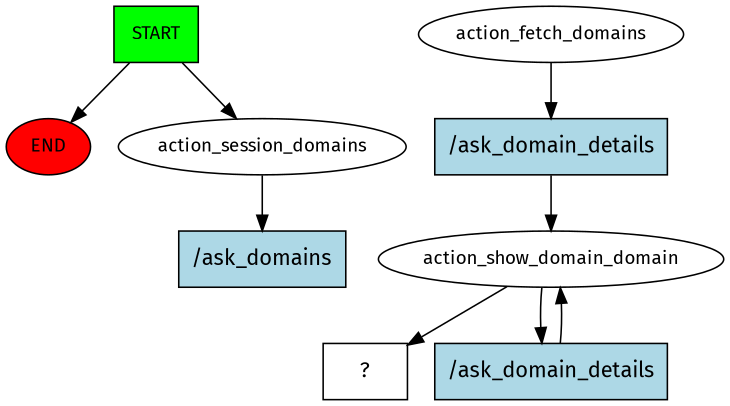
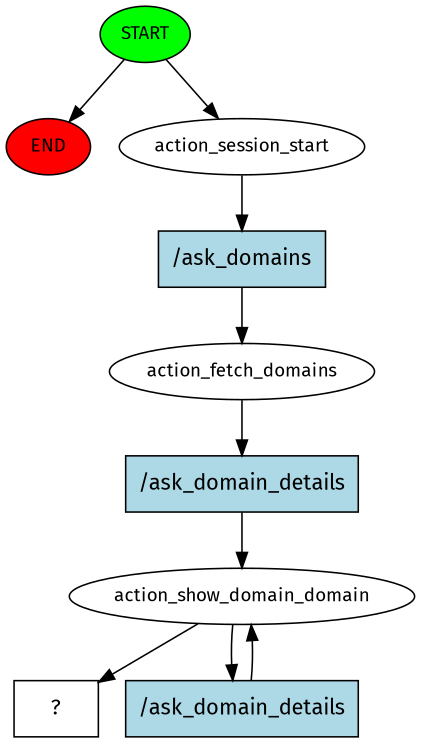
(156, 34) -> (145, 34)
(262, 147) -> (242, 147)
none -> (242, 308)
